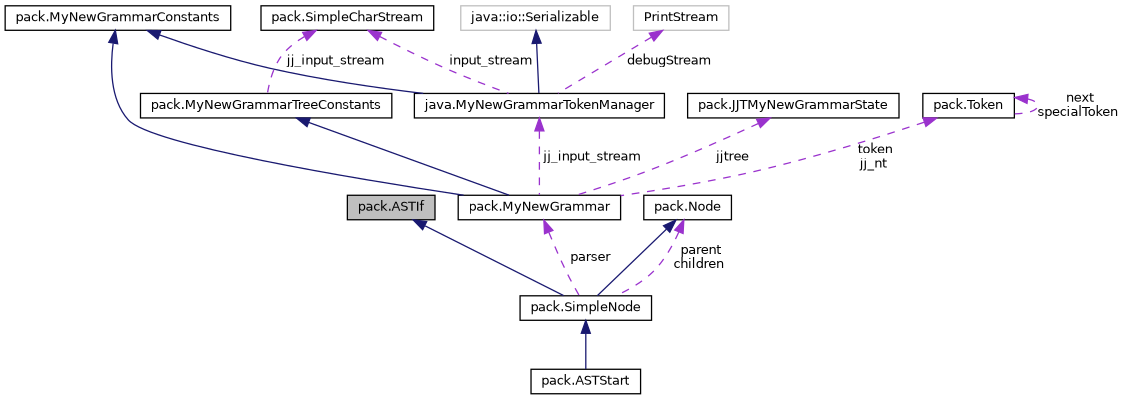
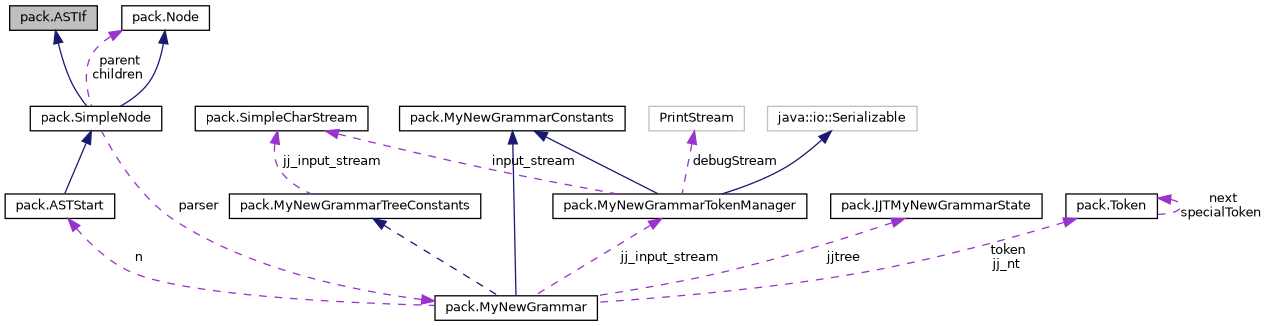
(539, 106) -> (680, 206)
(409, 159) -> (441, 261)
none -> (247, 294)
